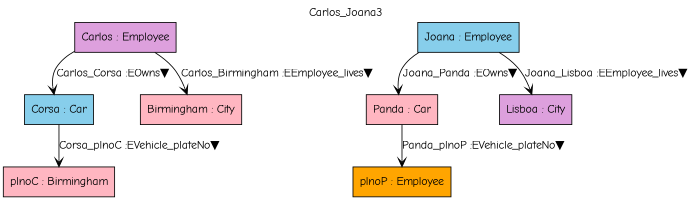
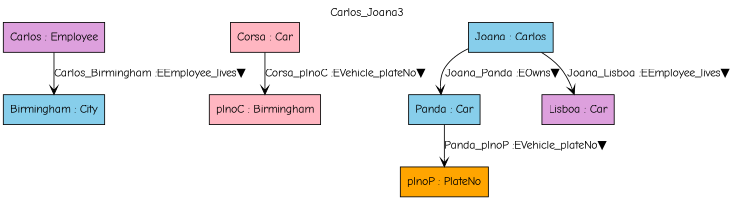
(468, 37) -> (511, 37)
(58, 65) -> none
(59, 110) -> (265, 37)
(191, 110) -> (54, 110)
(402, 110) -> (444, 110)
(536, 110) -> (578, 110)
(402, 182) -> (444, 182)
